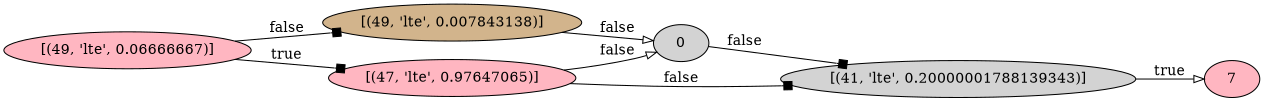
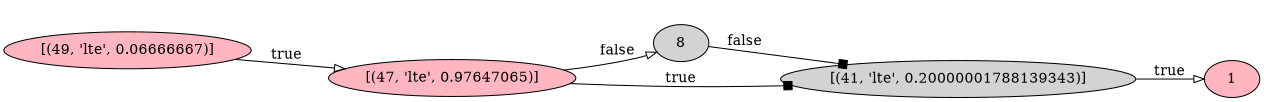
(452, 23) -> none
(681, 43) -> (681, 43)
(285, 64) -> (285, 64)
(681, 79) -> (681, 79)
(1232, 79) -> (1232, 79)
